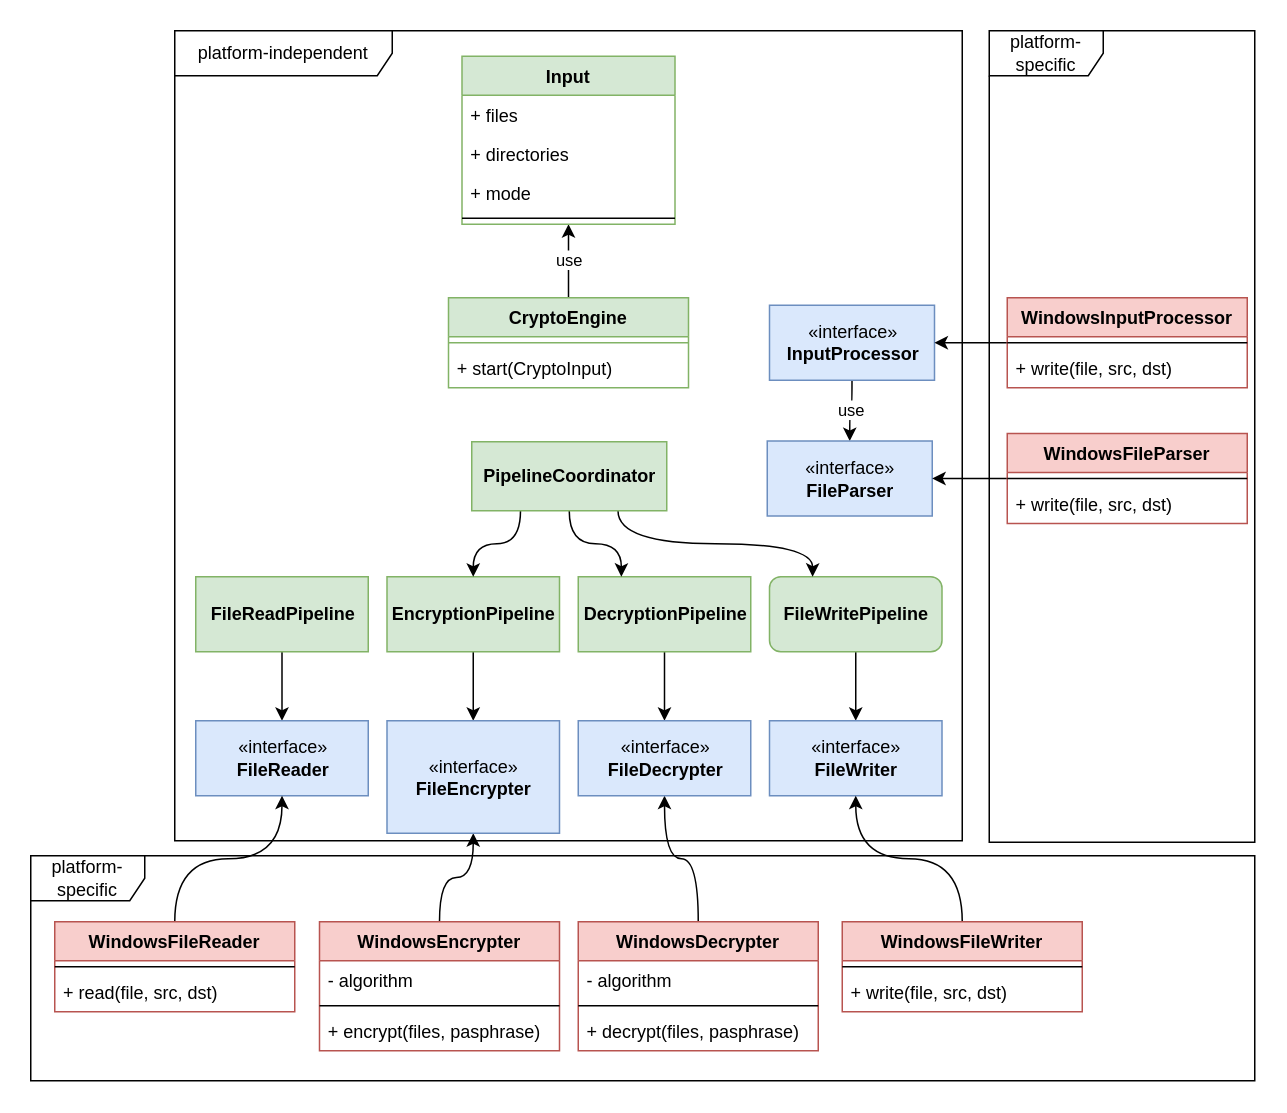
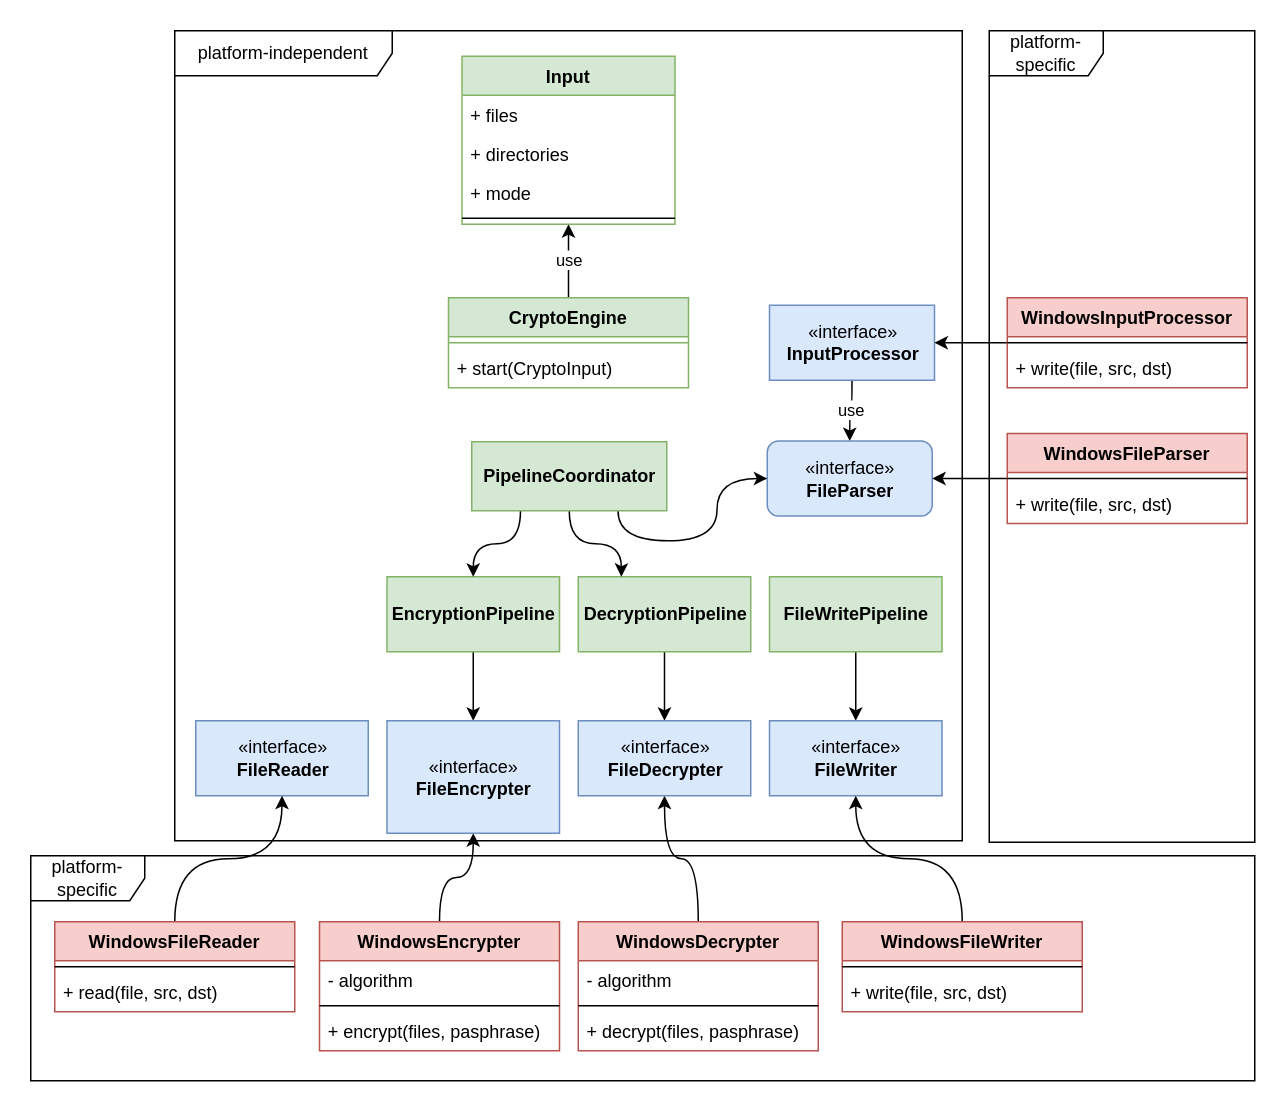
(850, 479) -> (850, 479)
(714, 544) -> (698, 536)
(282, 614) -> none
(856, 614) -> (856, 614)
(282, 682) -> none
